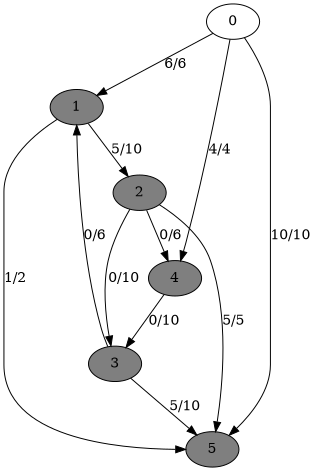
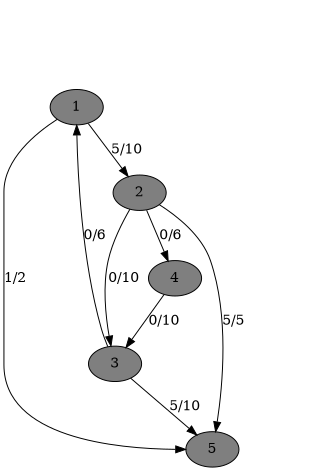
(233, 22) -> none
